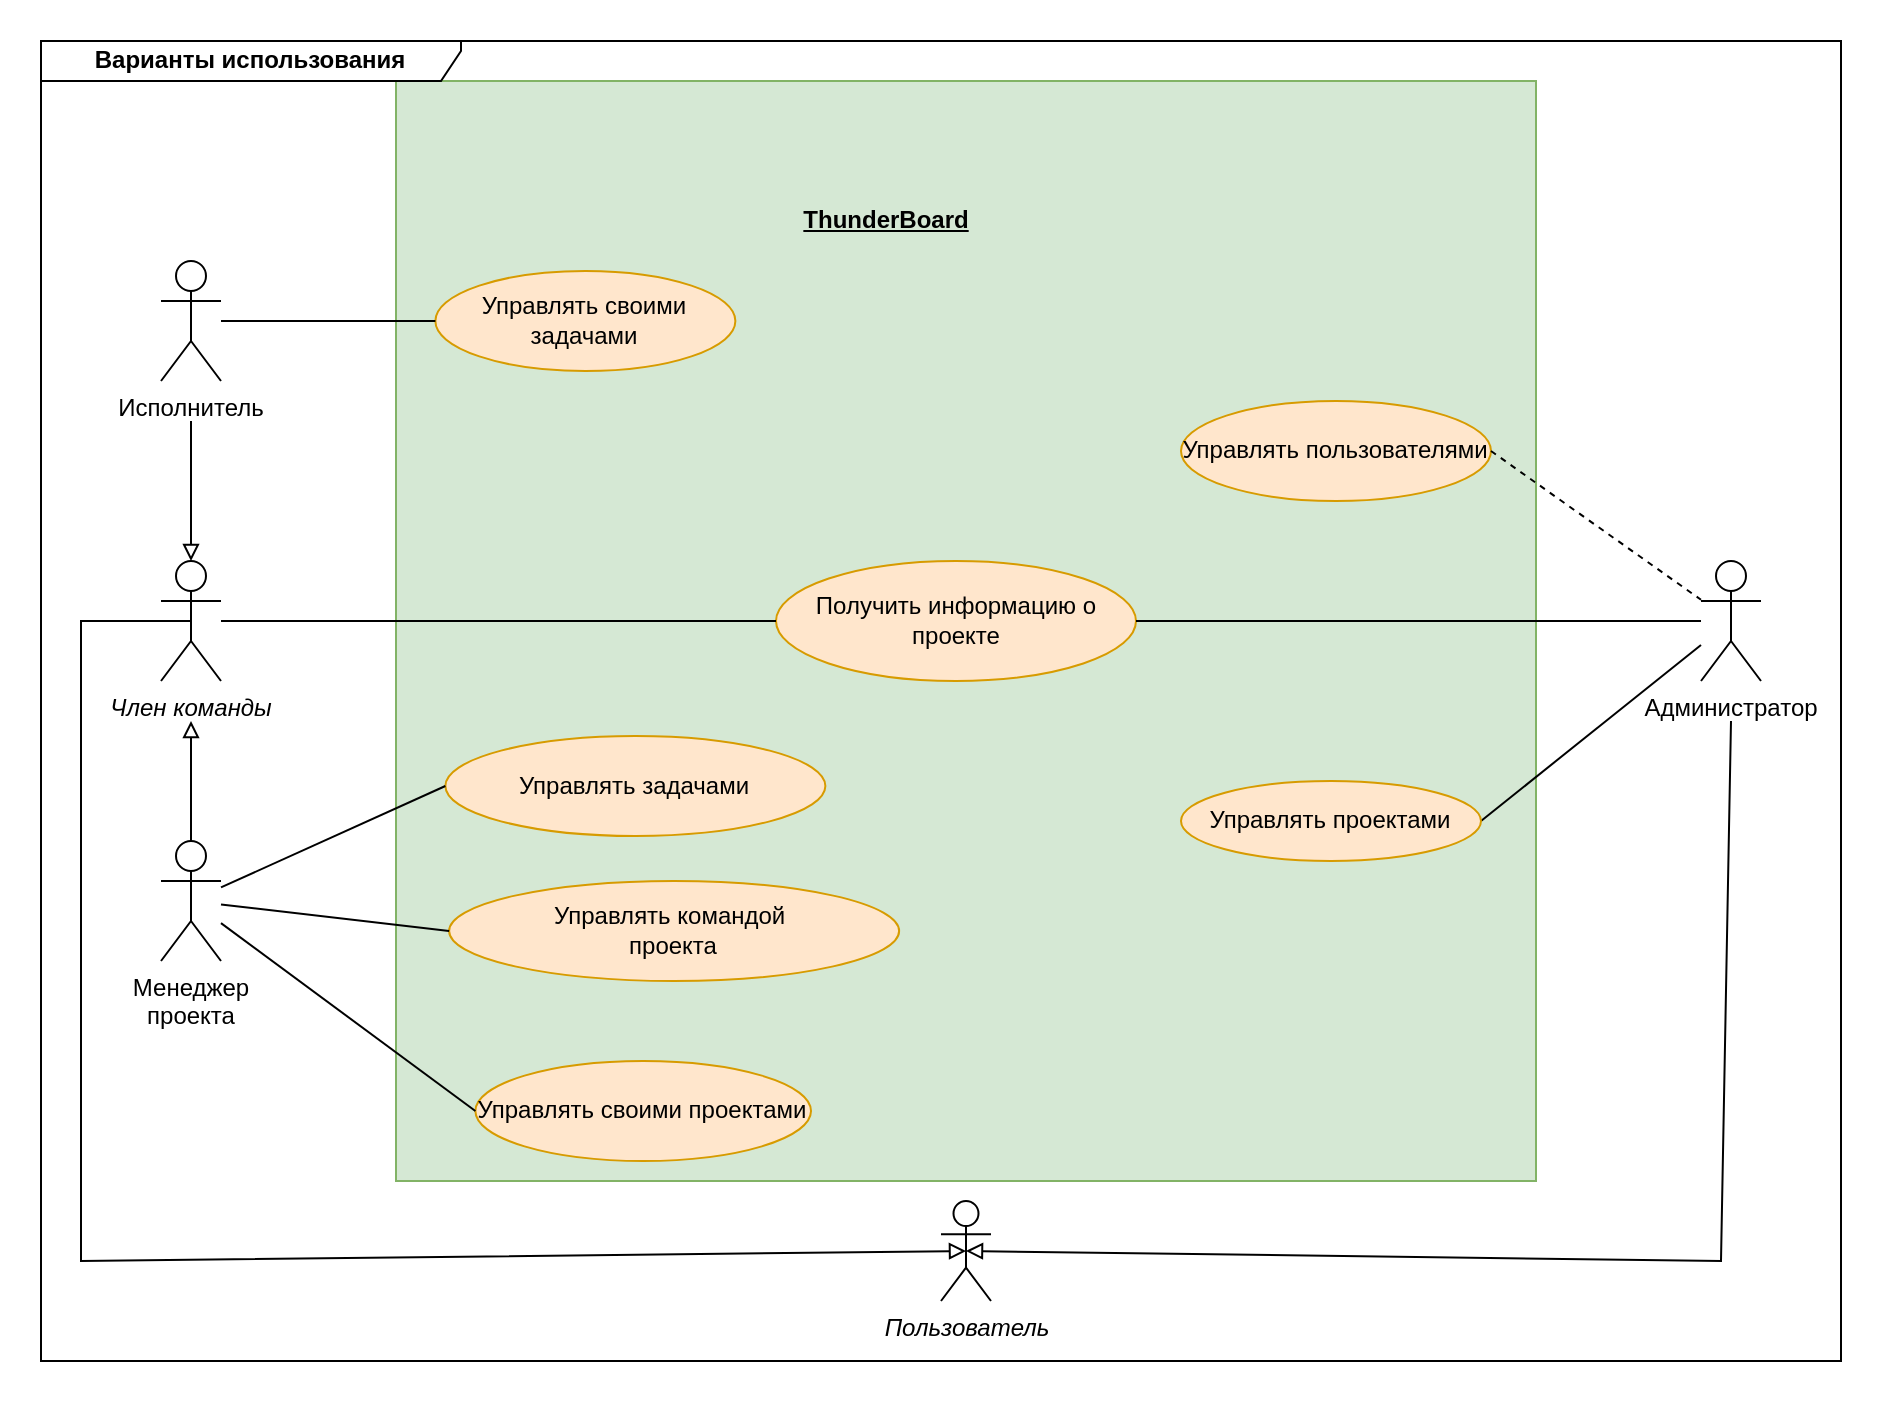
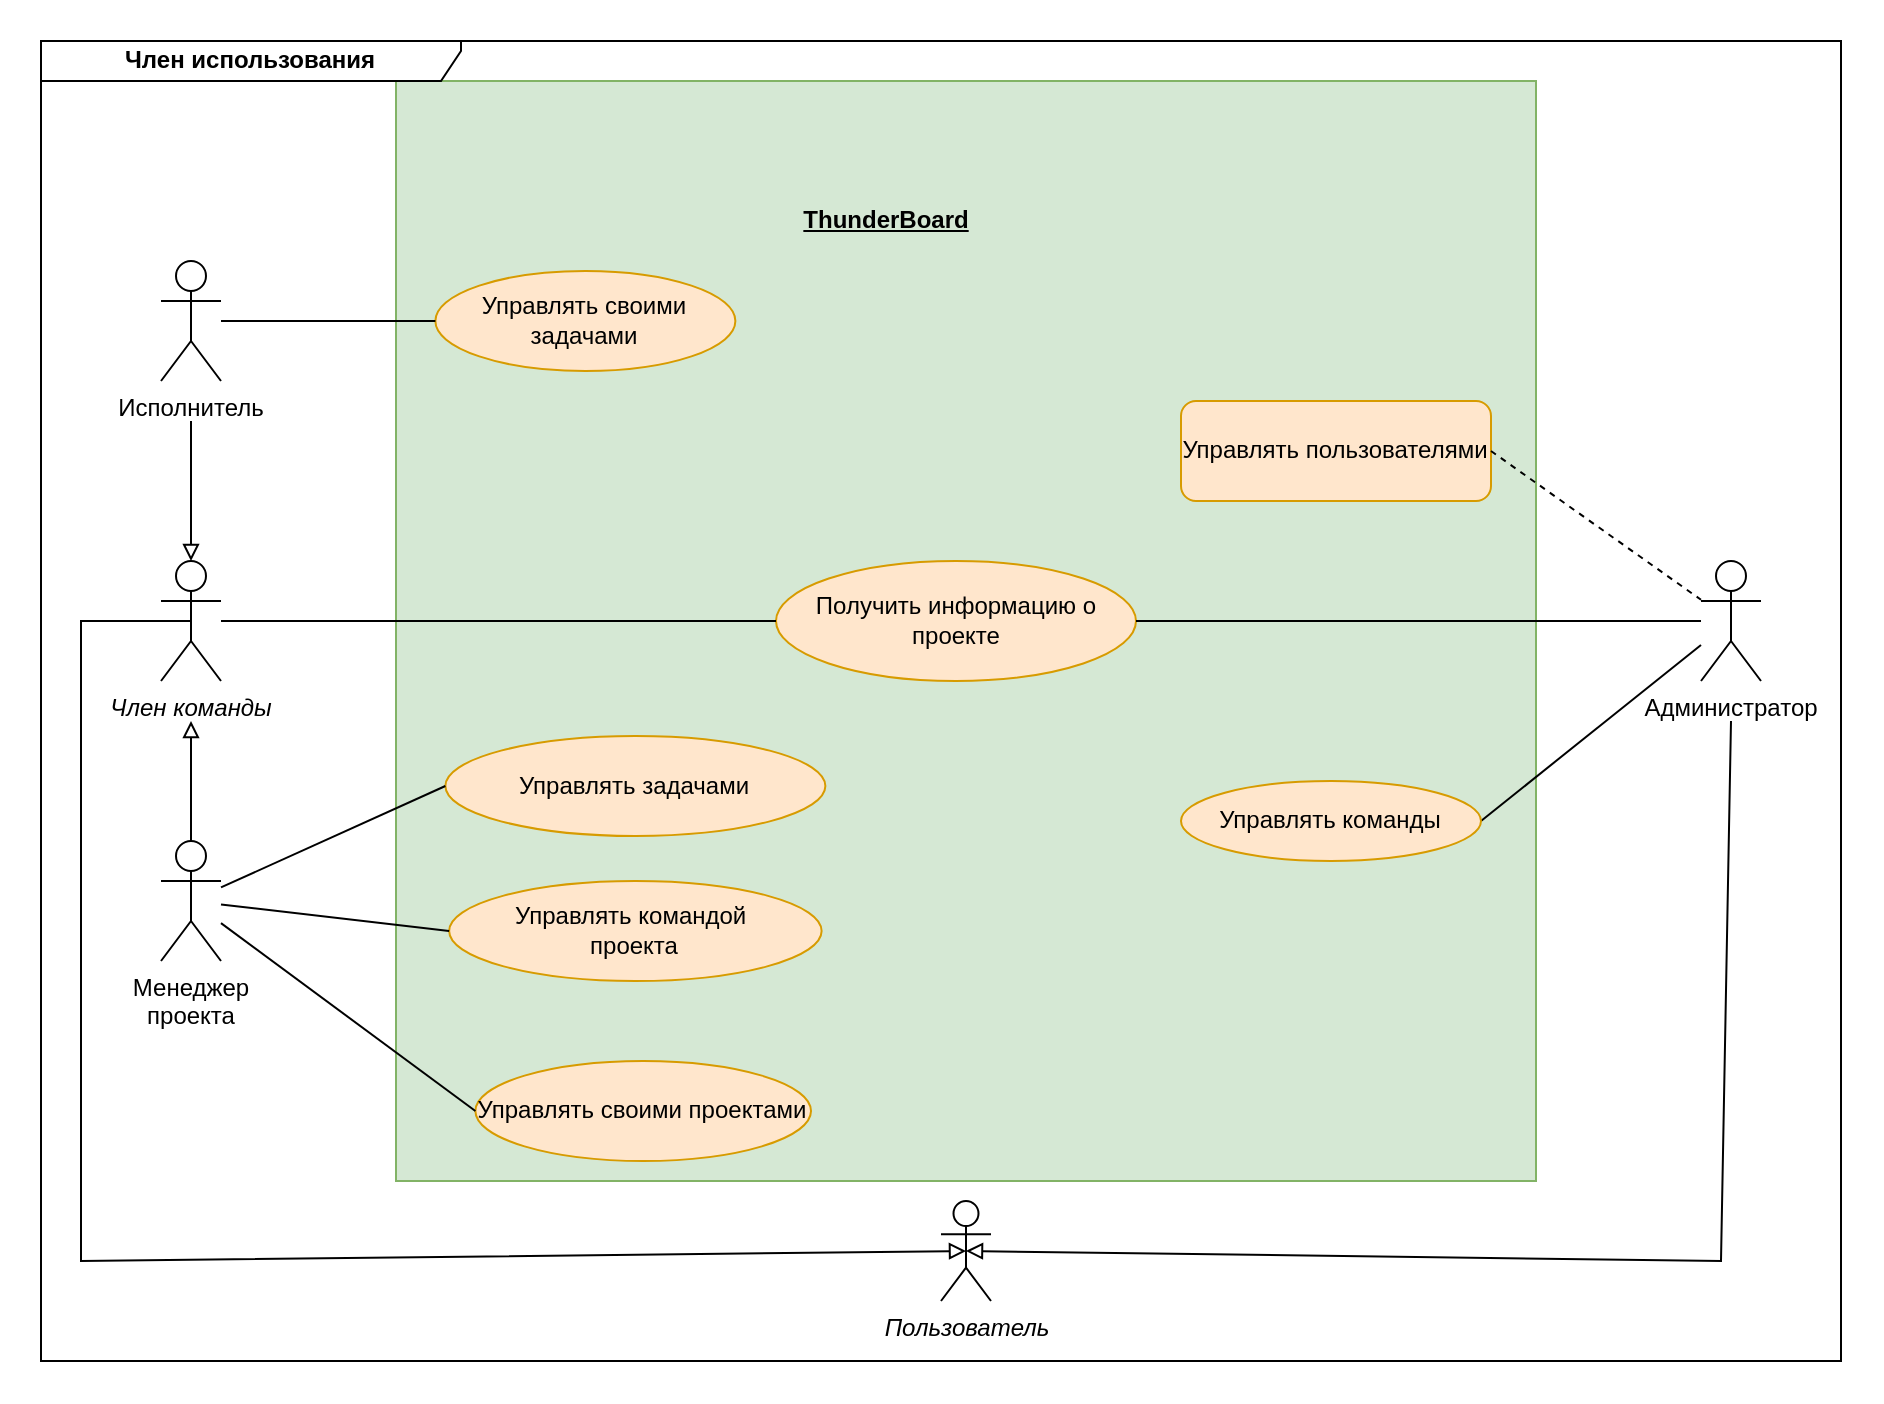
(251, 61) -> (251, 61)
(1336, 451) -> (1336, 451)
(1331, 821) -> (1331, 821)
(674, 931) -> (635, 931)
